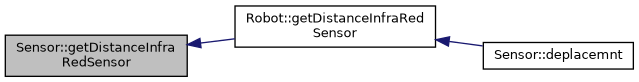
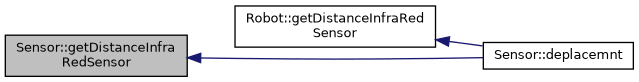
(218, 41) -> (342, 59)
